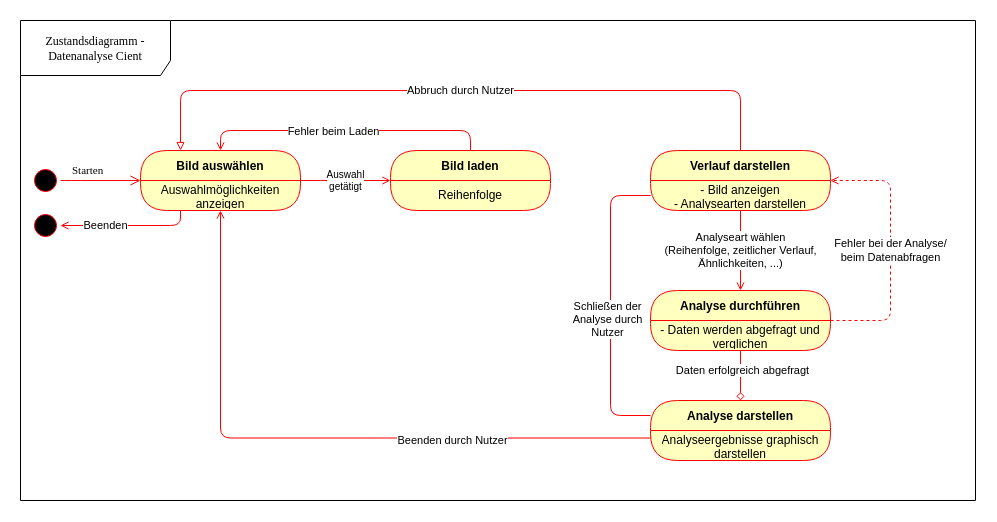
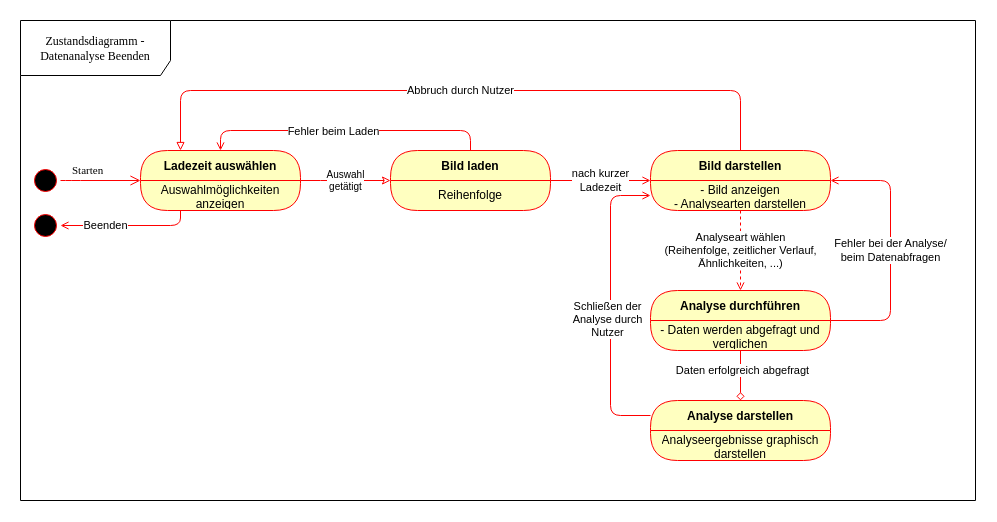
(96, 49) -> (96, 49)
(220, 166) -> (220, 166)
(740, 166) -> (740, 166)
(384, 181) -> (382, 181)
none -> (562, 181)
(646, 196) -> (644, 196)
(741, 278) -> (741, 278)
(888, 318) -> (888, 318)
(329, 438) -> none
